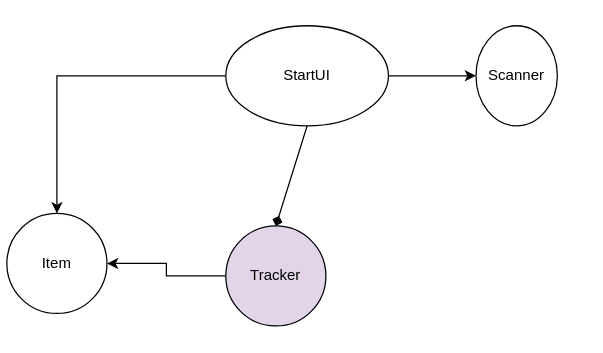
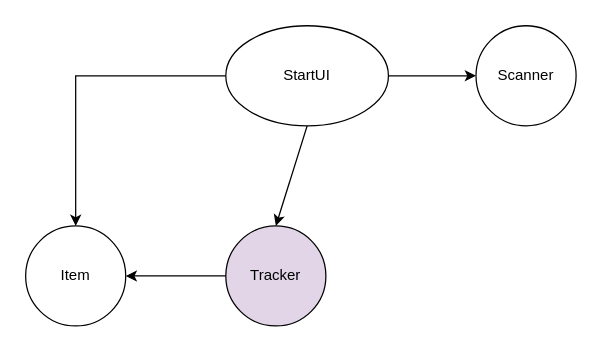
(516, 76) -> (526, 76)
(279, 215) -> (279, 216)
(57, 263) -> (76, 276)
